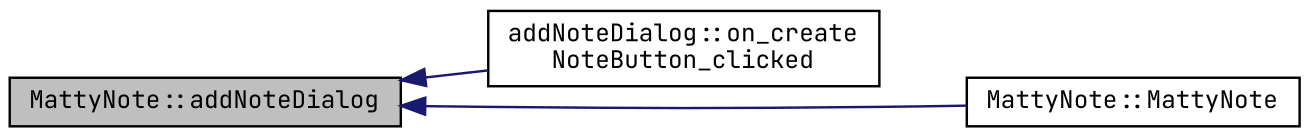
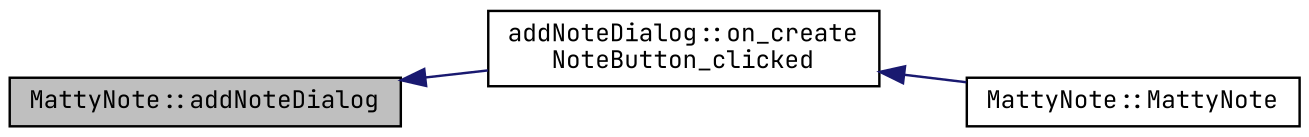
(696, 108) -> (935, 79)
